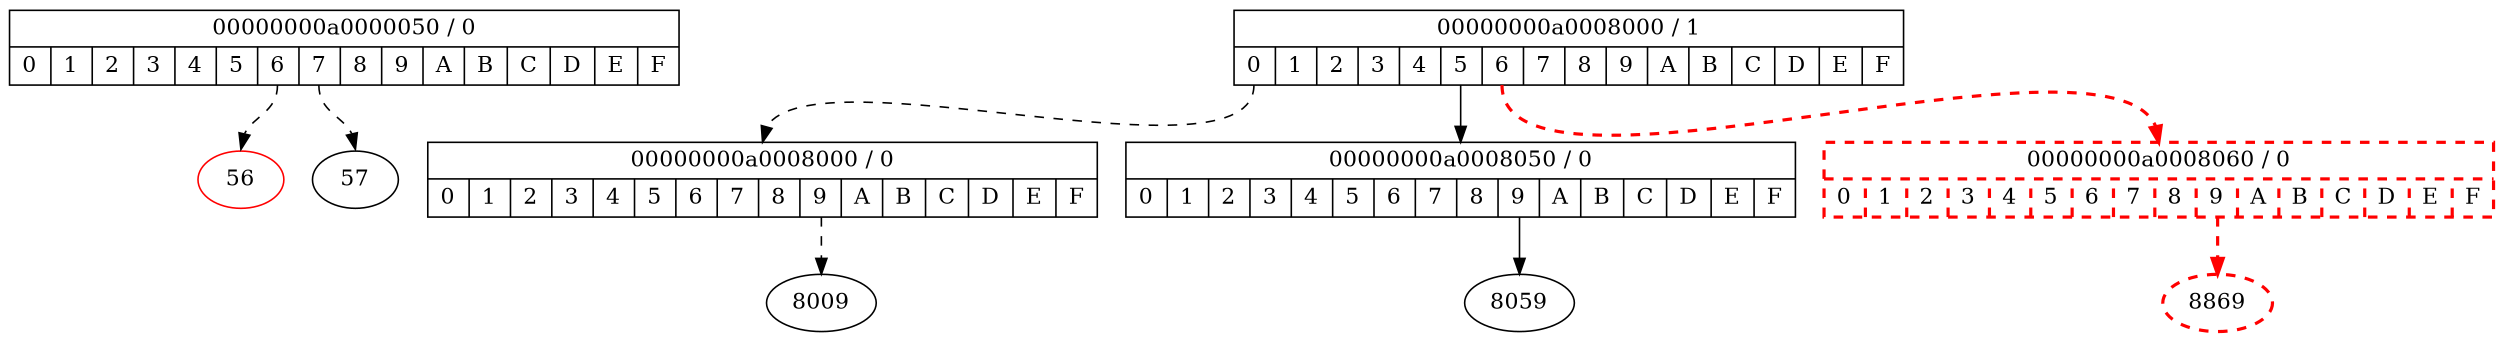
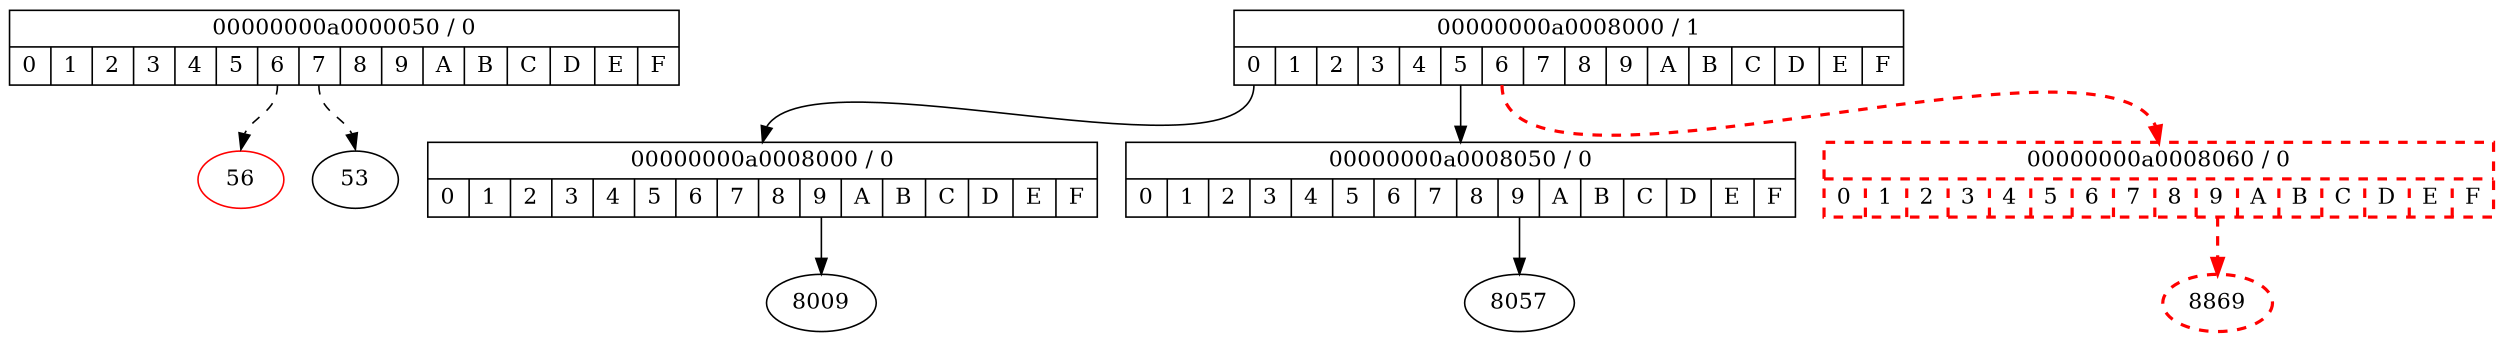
(1016, 115) -> (1016, 115)
(355, 180) -> (355, 180)
(821, 238) -> (821, 238)
(1520, 303) -> (1520, 303)
